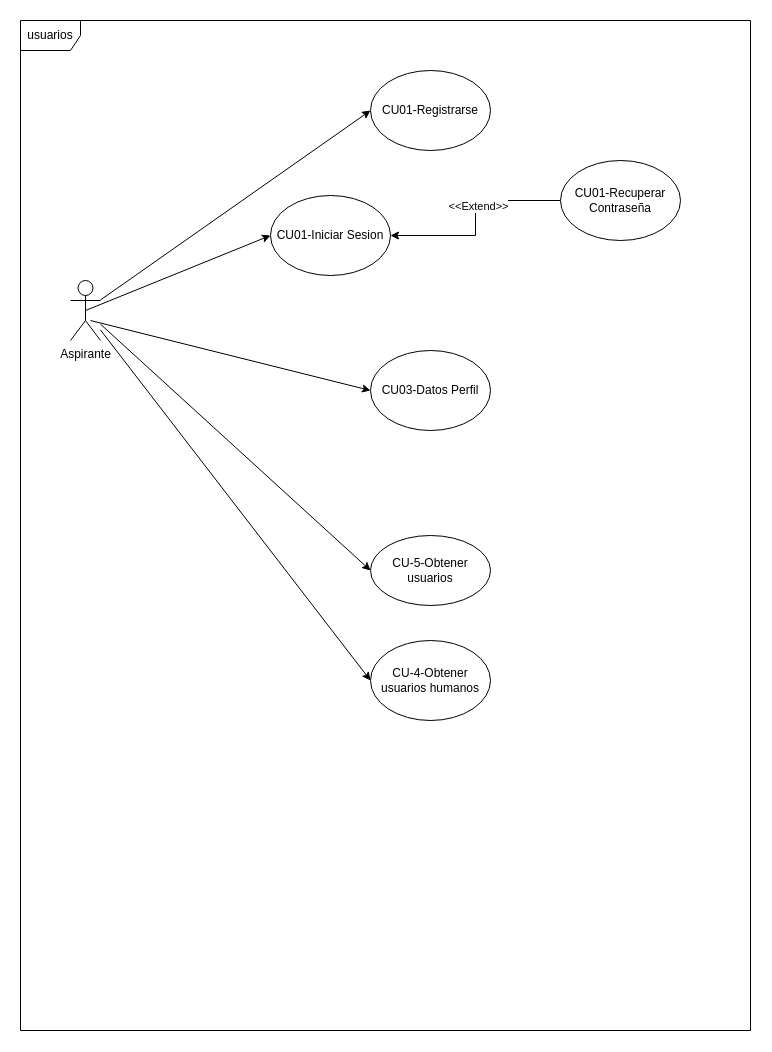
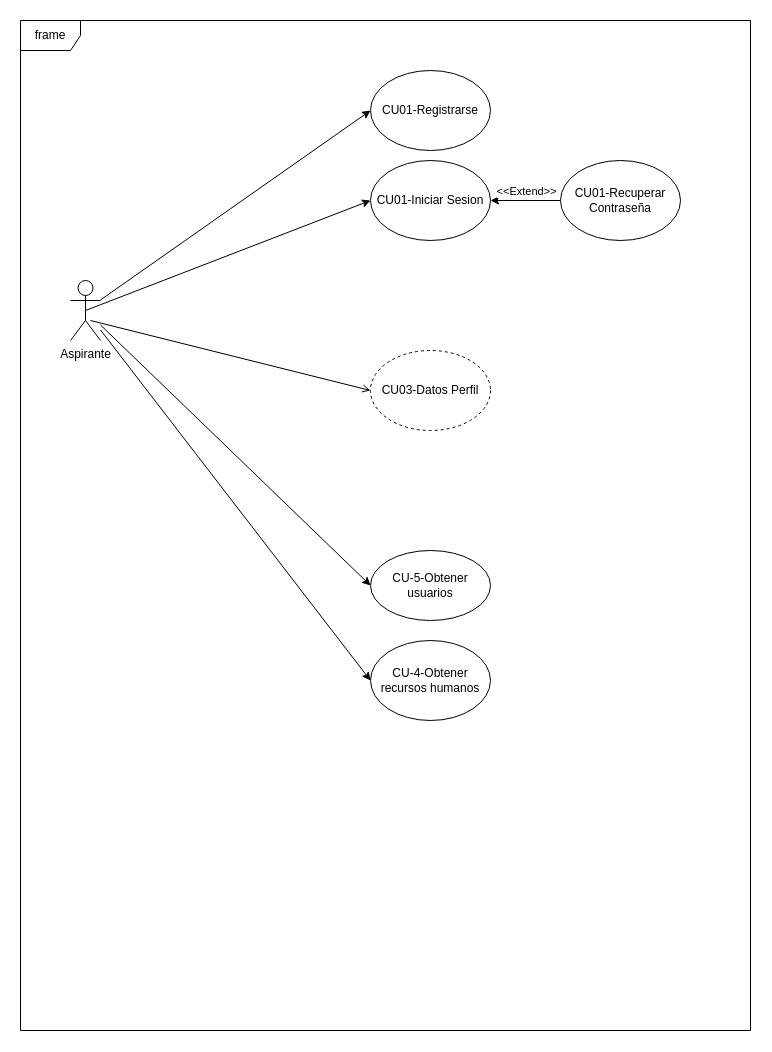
(51, 36) -> (51, 36)
(331, 236) -> (431, 201)
(362, 388) -> (363, 389)
(431, 391) -> (431, 391)
(431, 571) -> (431, 586)
(431, 681) -> (431, 681)
